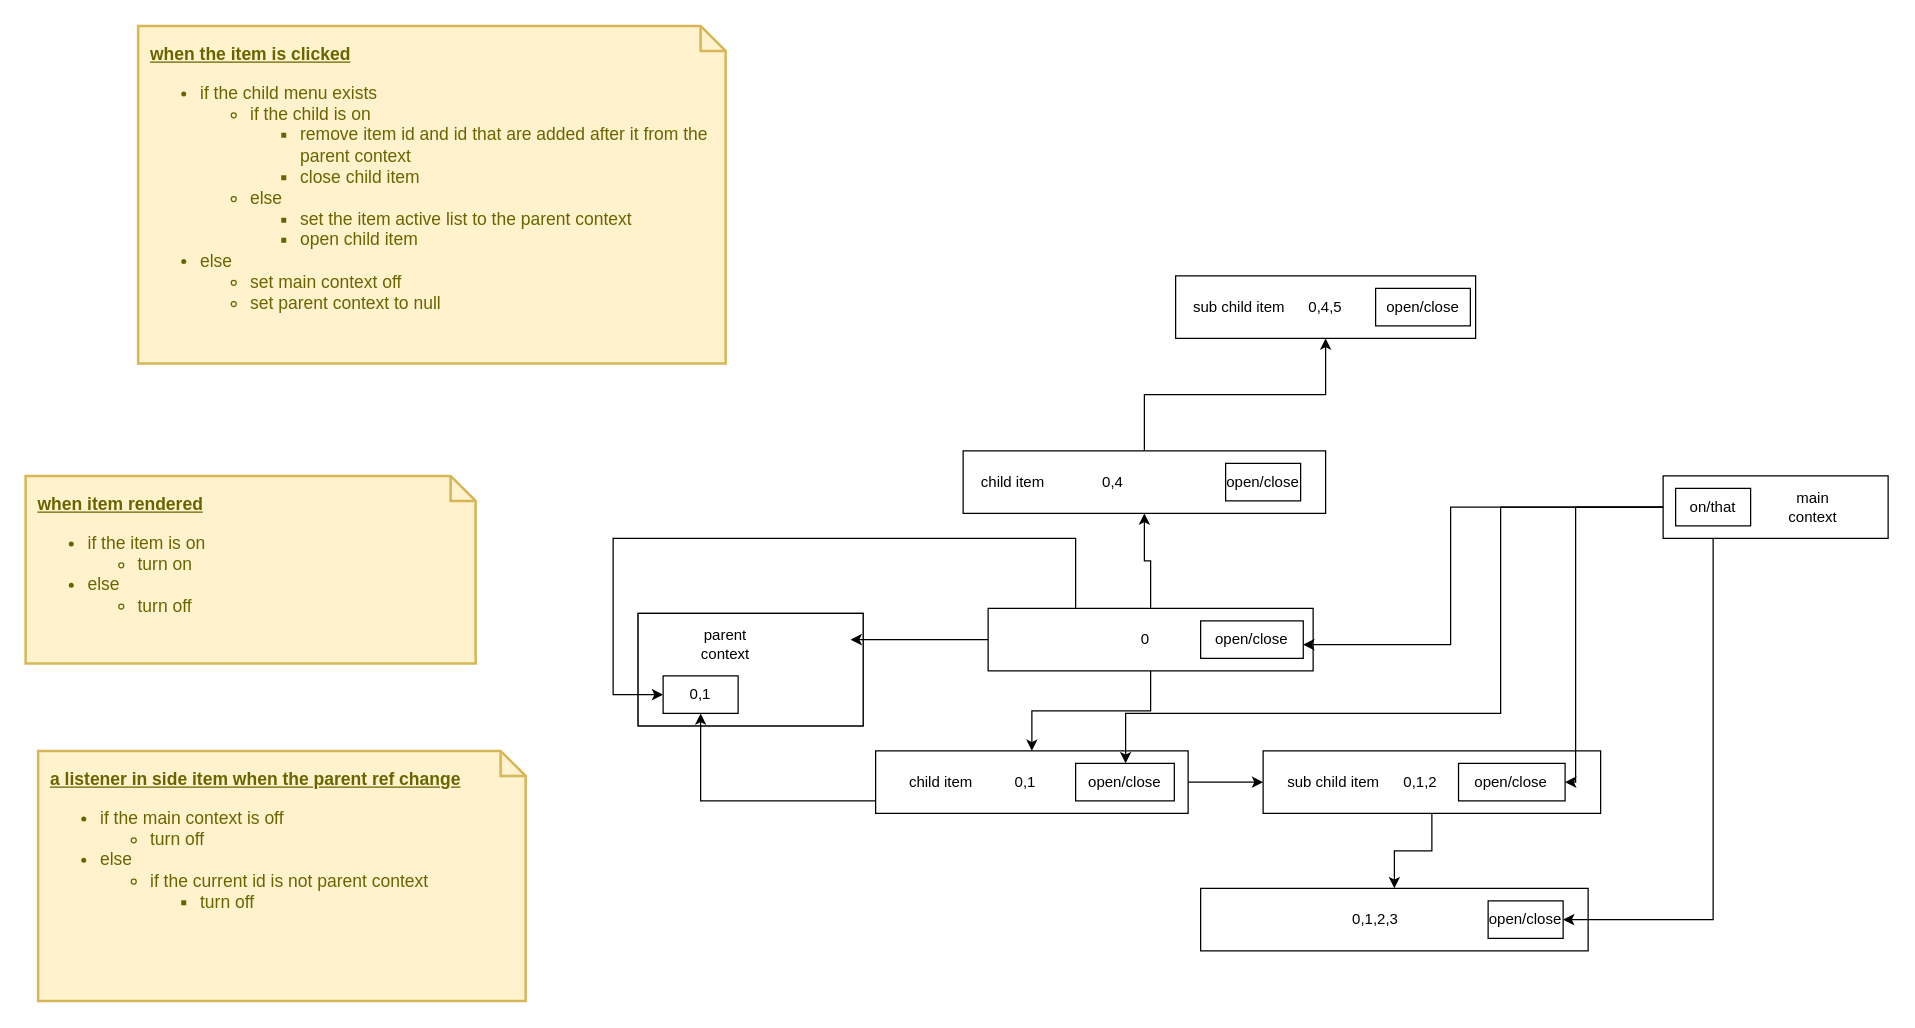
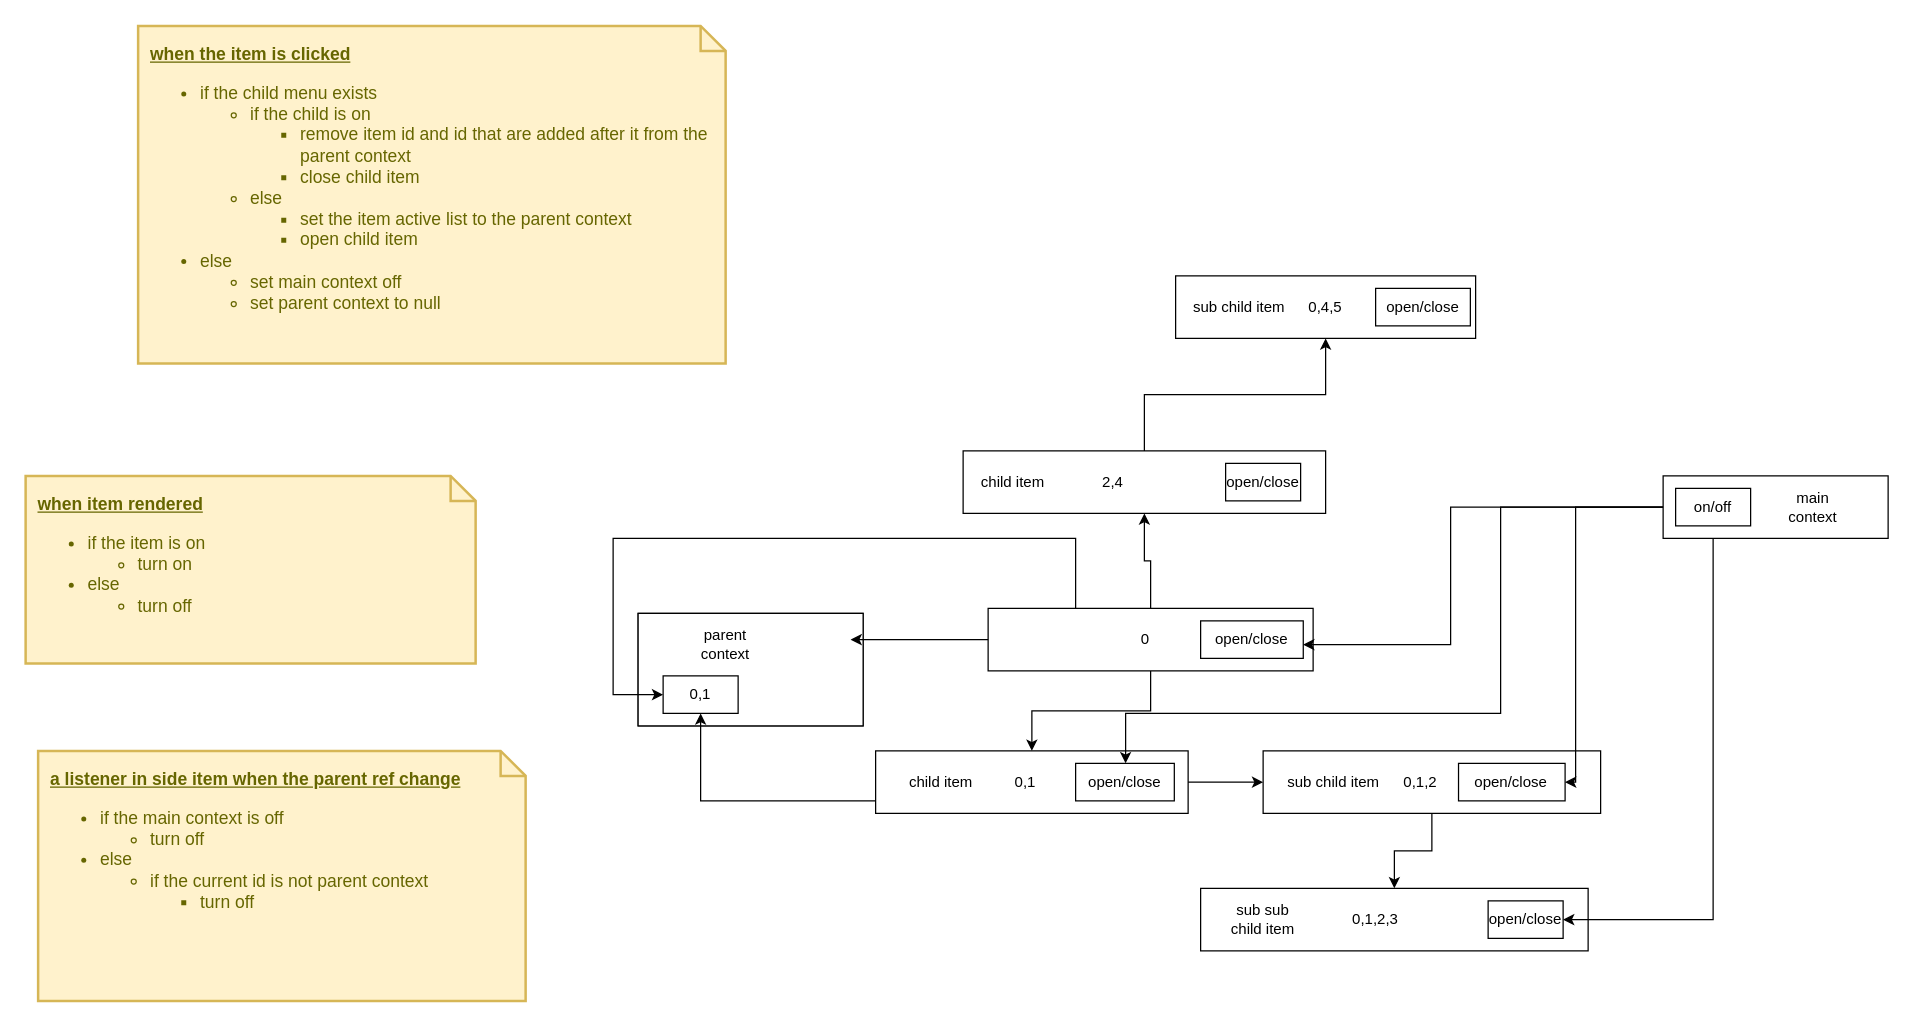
(1113, 482) -> (1113, 482)
(1713, 507) -> (1713, 507)
none -> (1263, 919)
